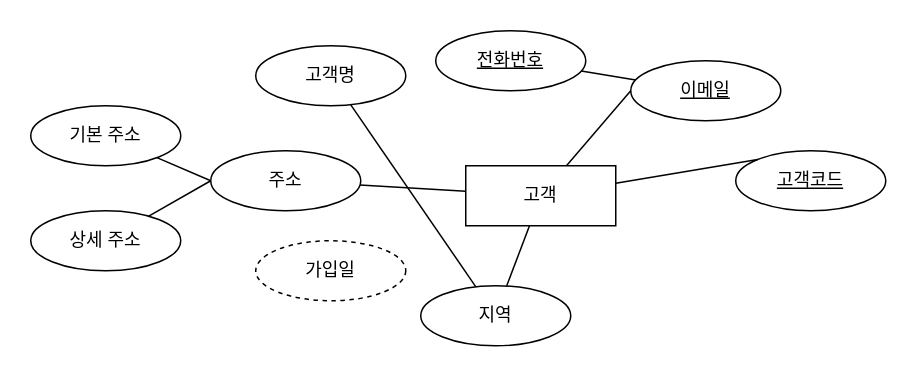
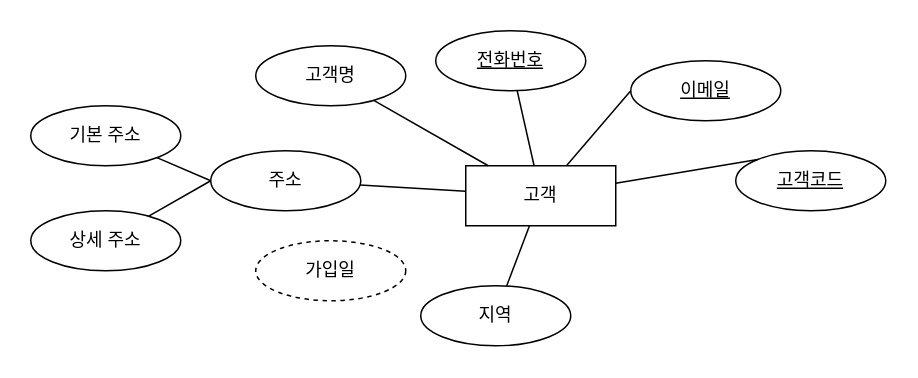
(608, 75) -> (526, 128)
(413, 195) -> (431, 133)
